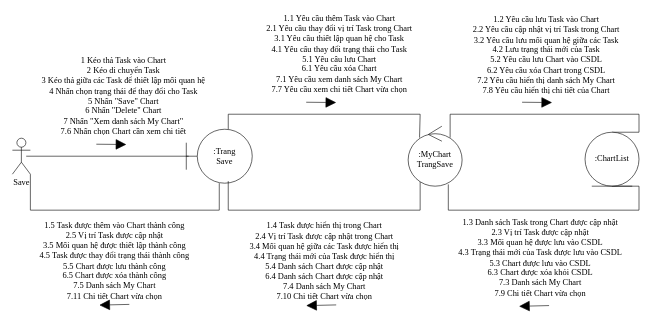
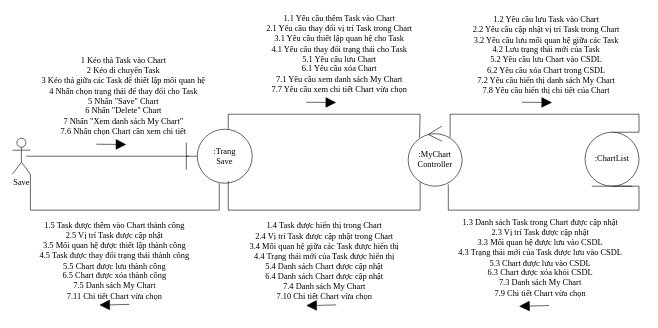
(435, 160) -> (435, 160)
